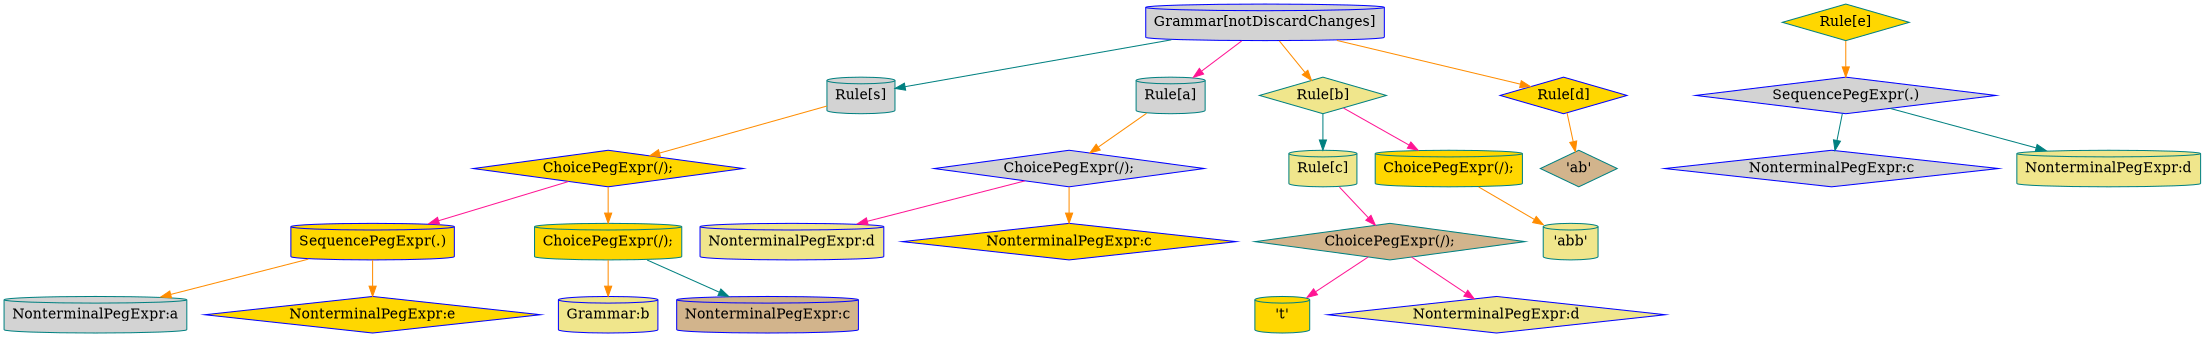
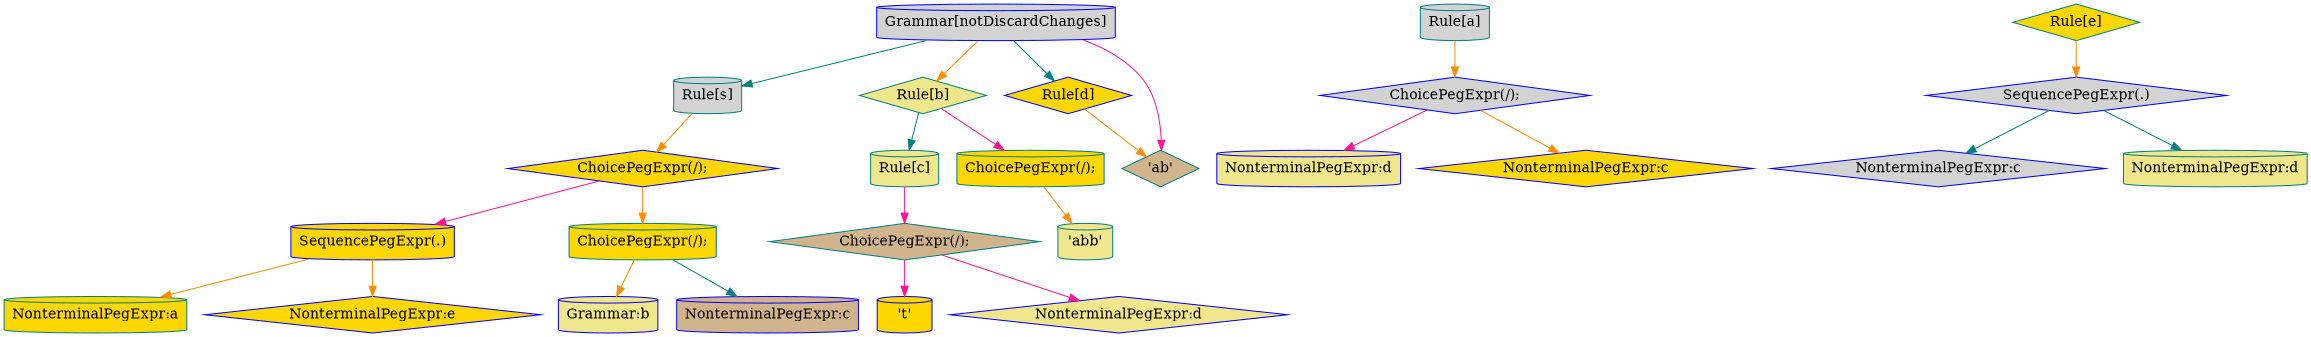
(1222, 56) -> (1140, 76)
(1429, 62) -> (1030, 57)
(95, 315) -> (95, 315)
(1282, 315) -> (905, 315)
